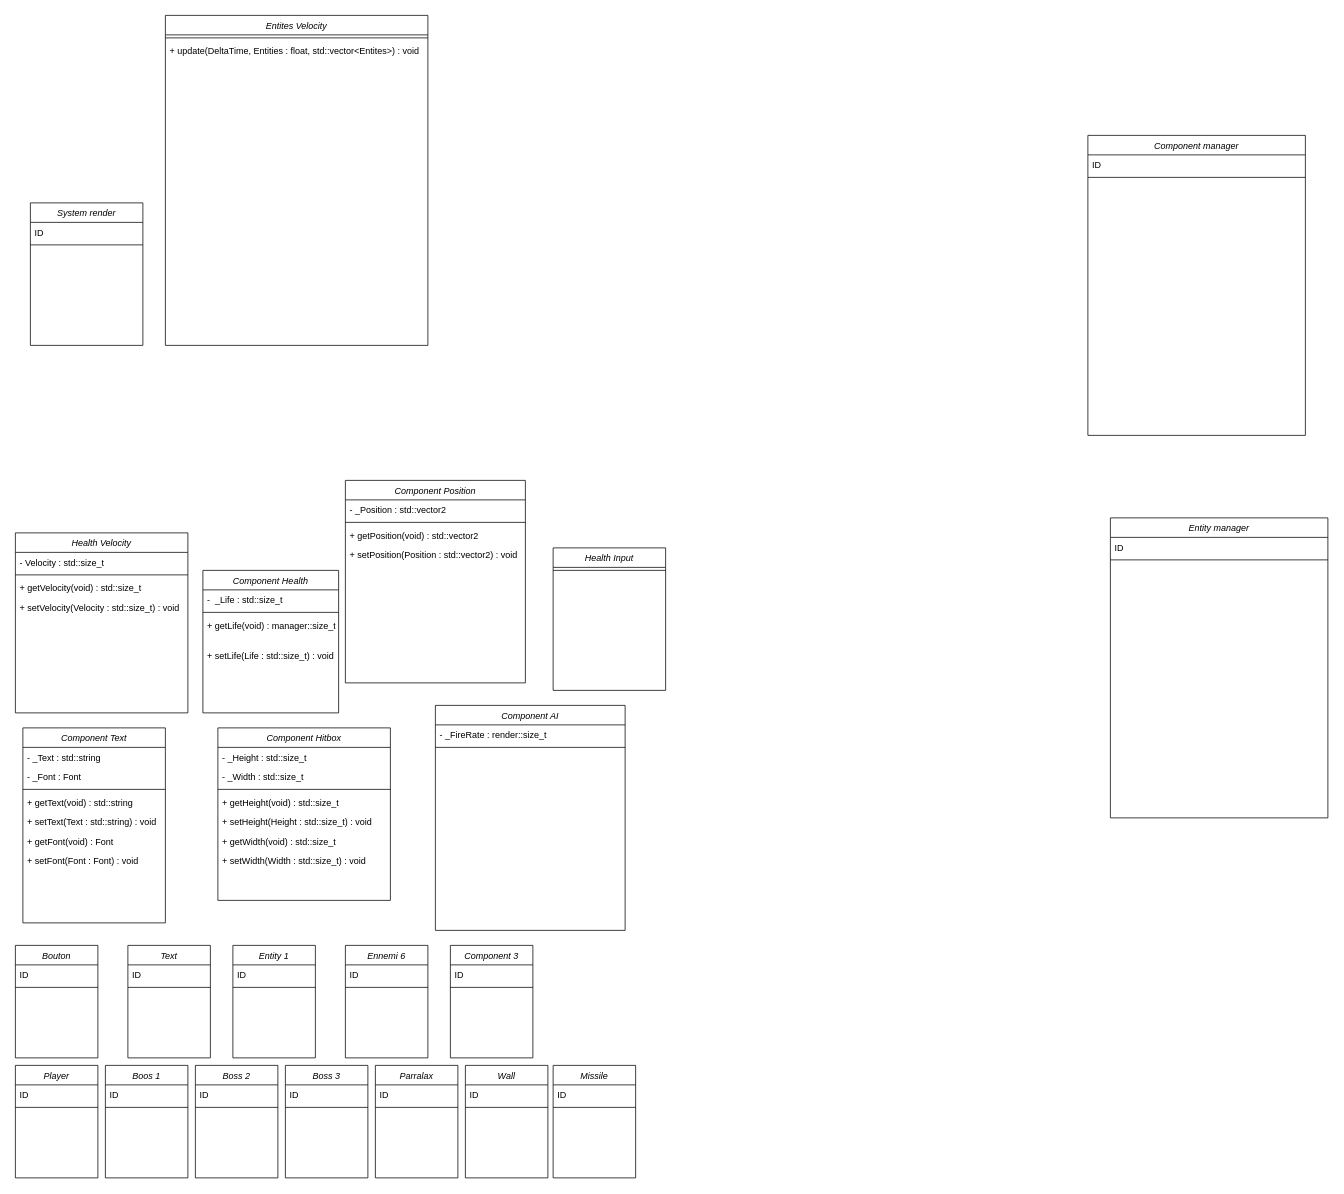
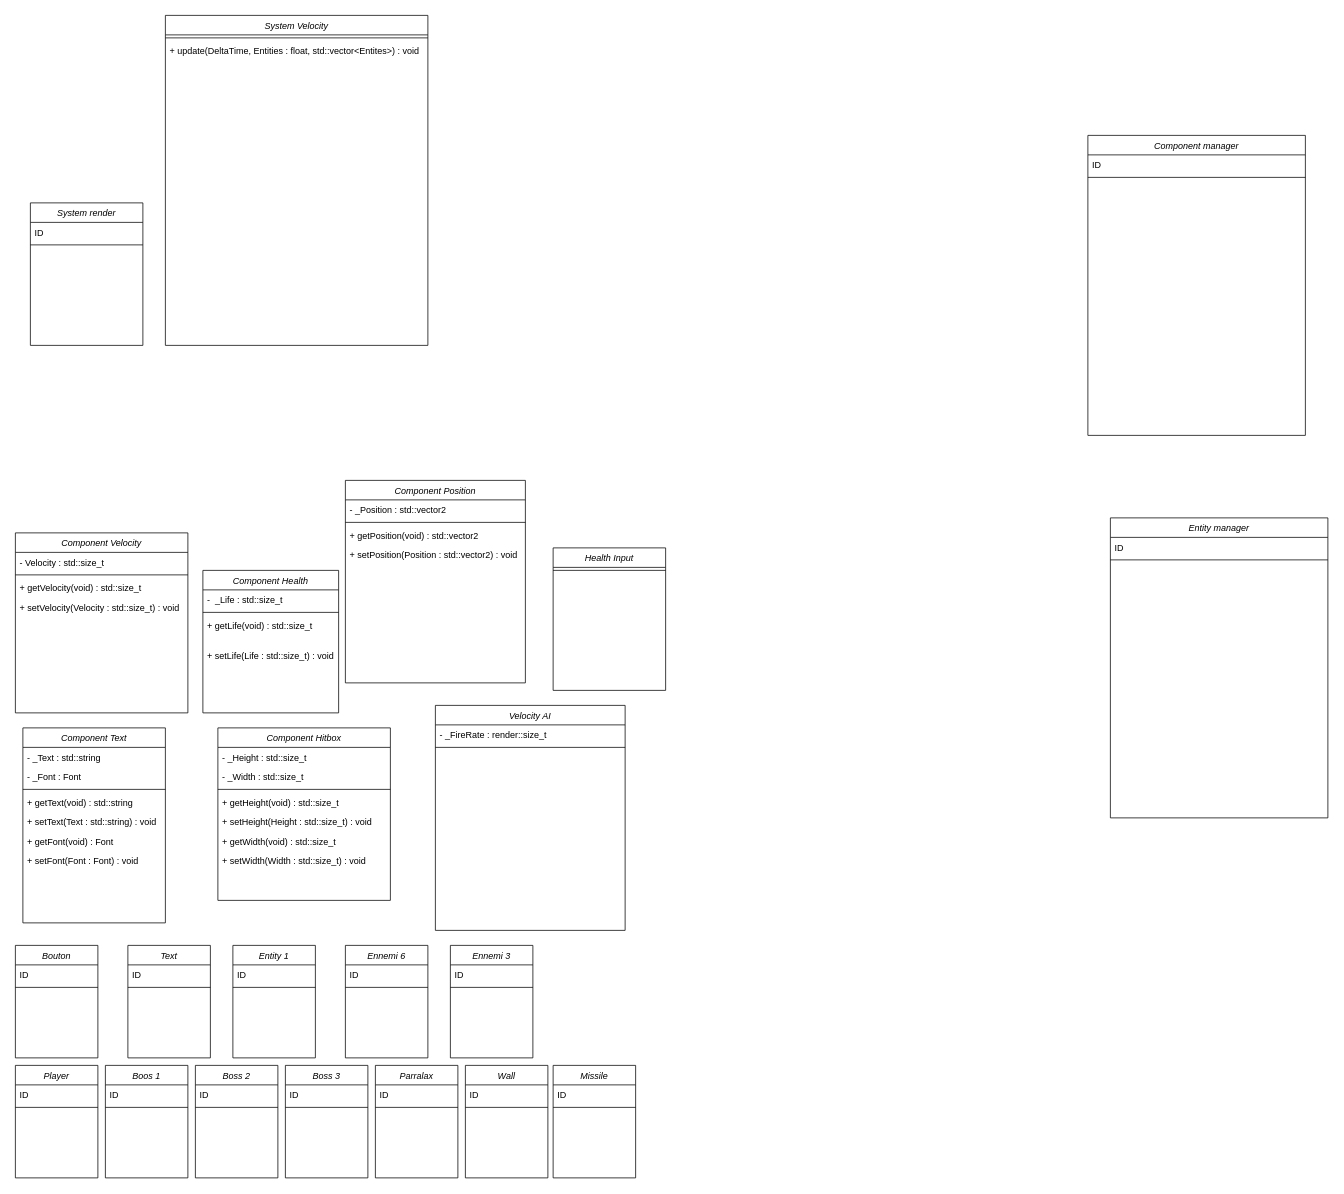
(296, 26) -> (296, 26)
(101, 543) -> (101, 543)
(281, 626) -> (271, 626)
(530, 716) -> (530, 716)
(491, 956) -> (491, 956)
